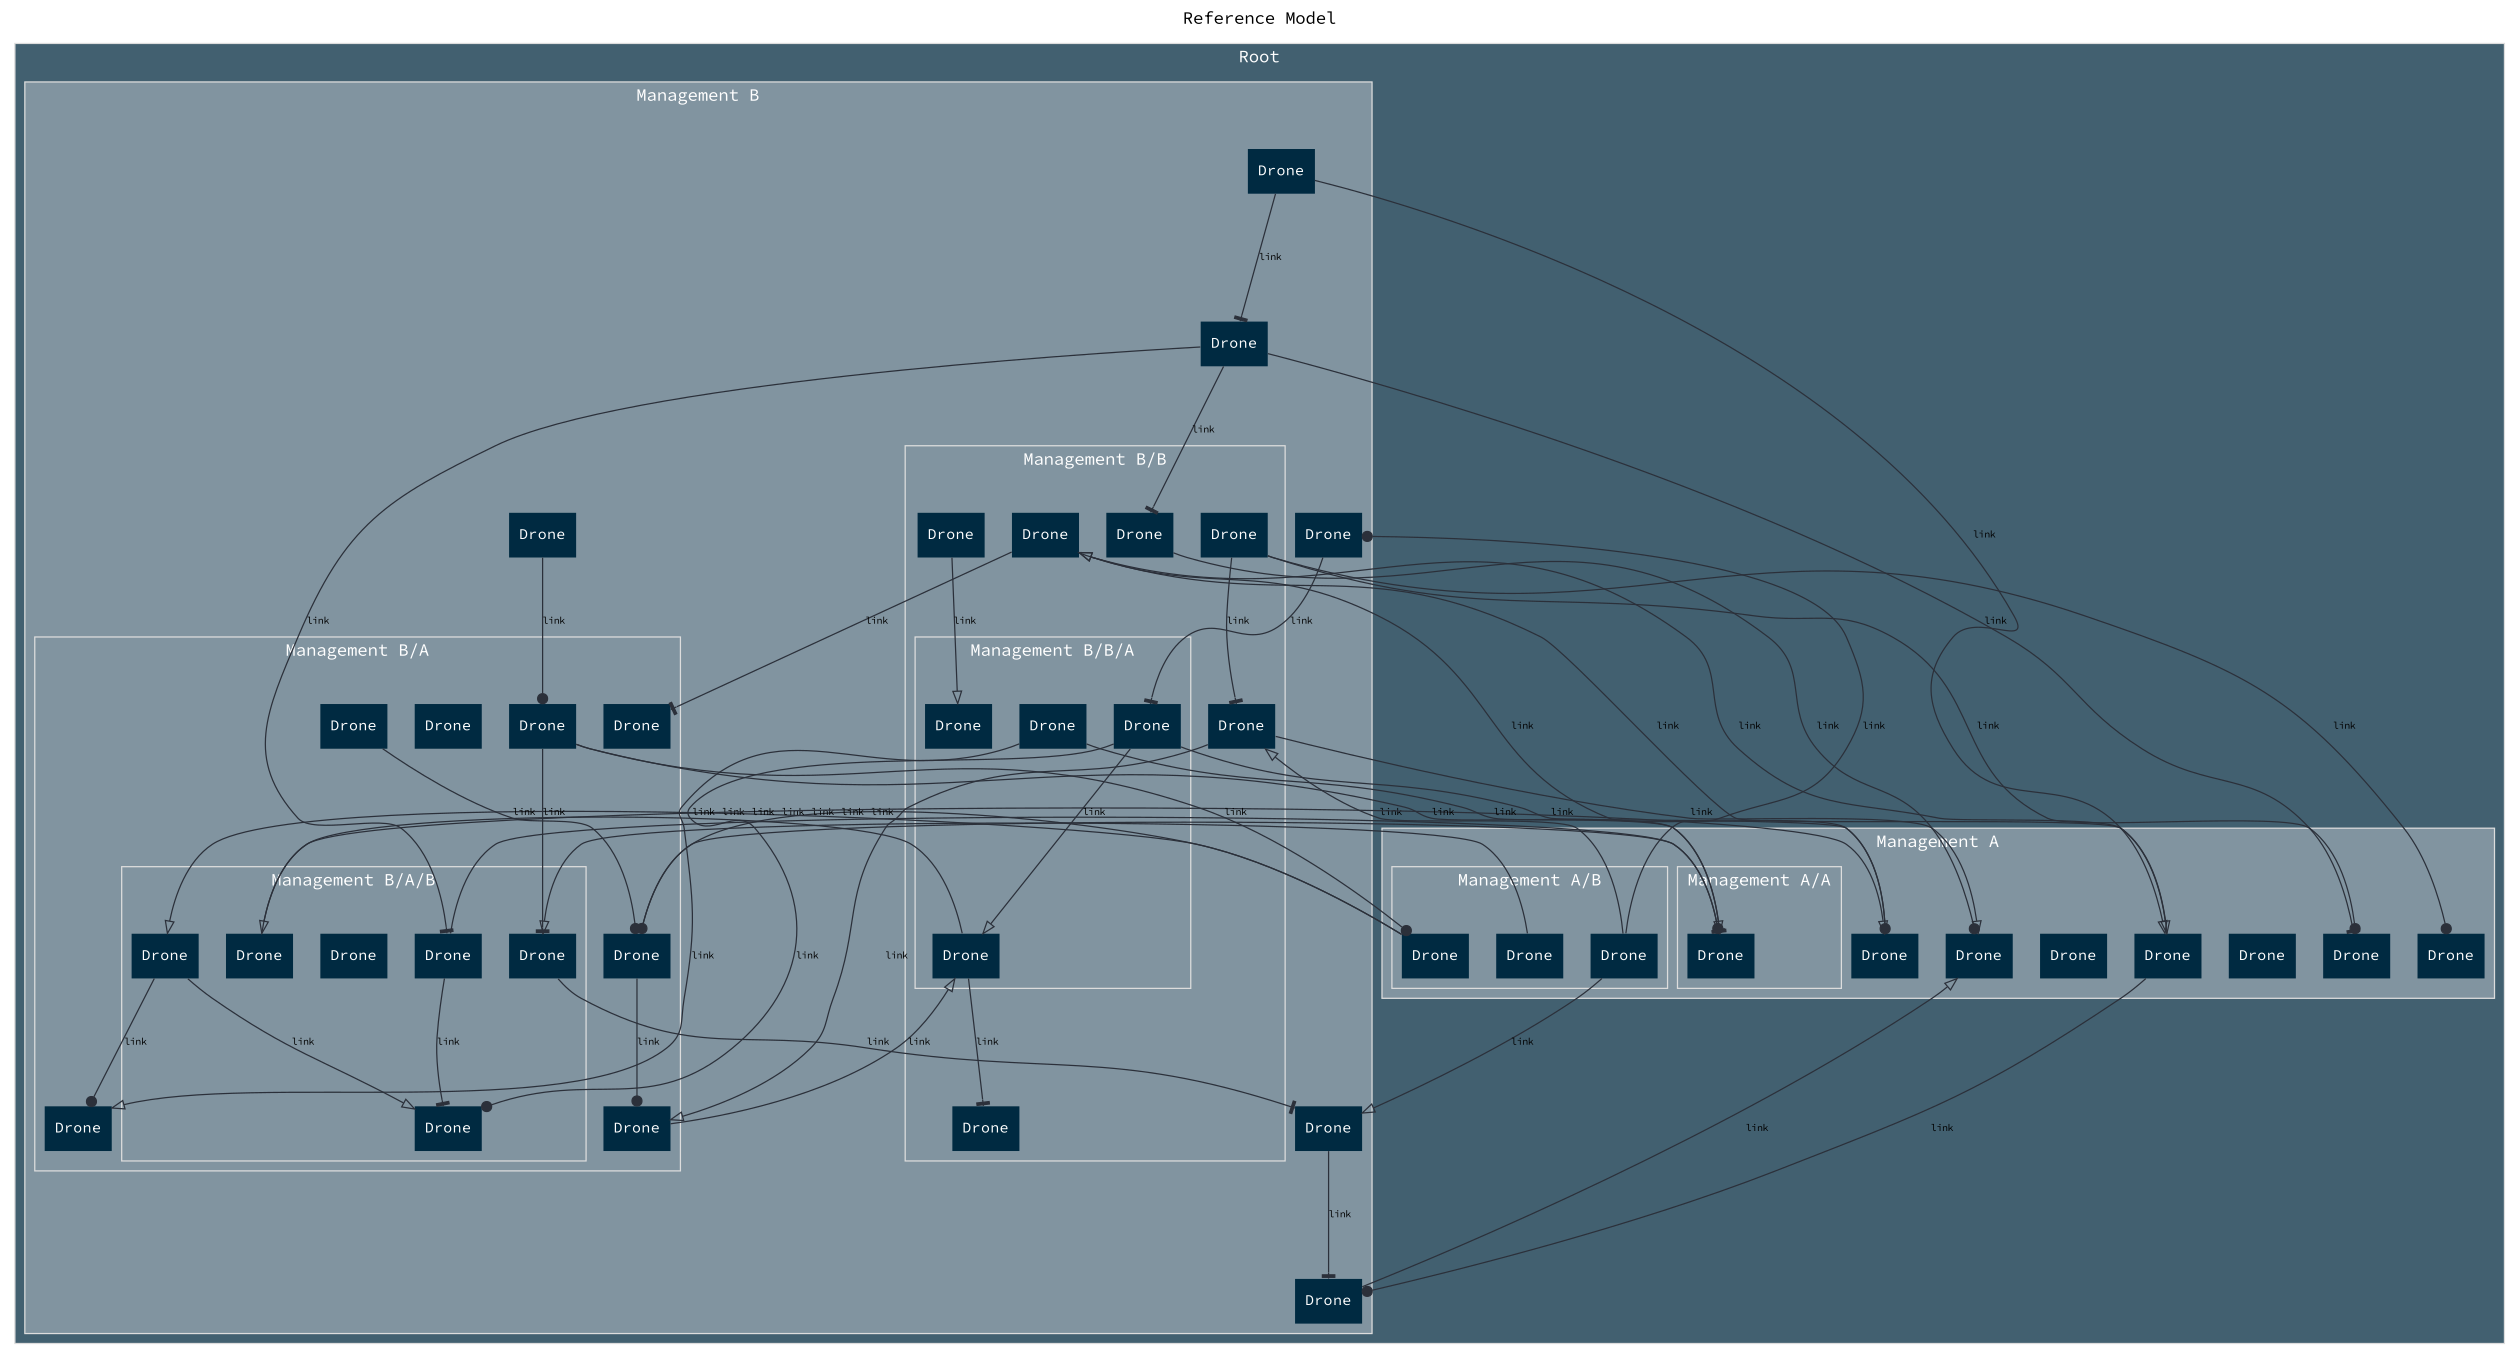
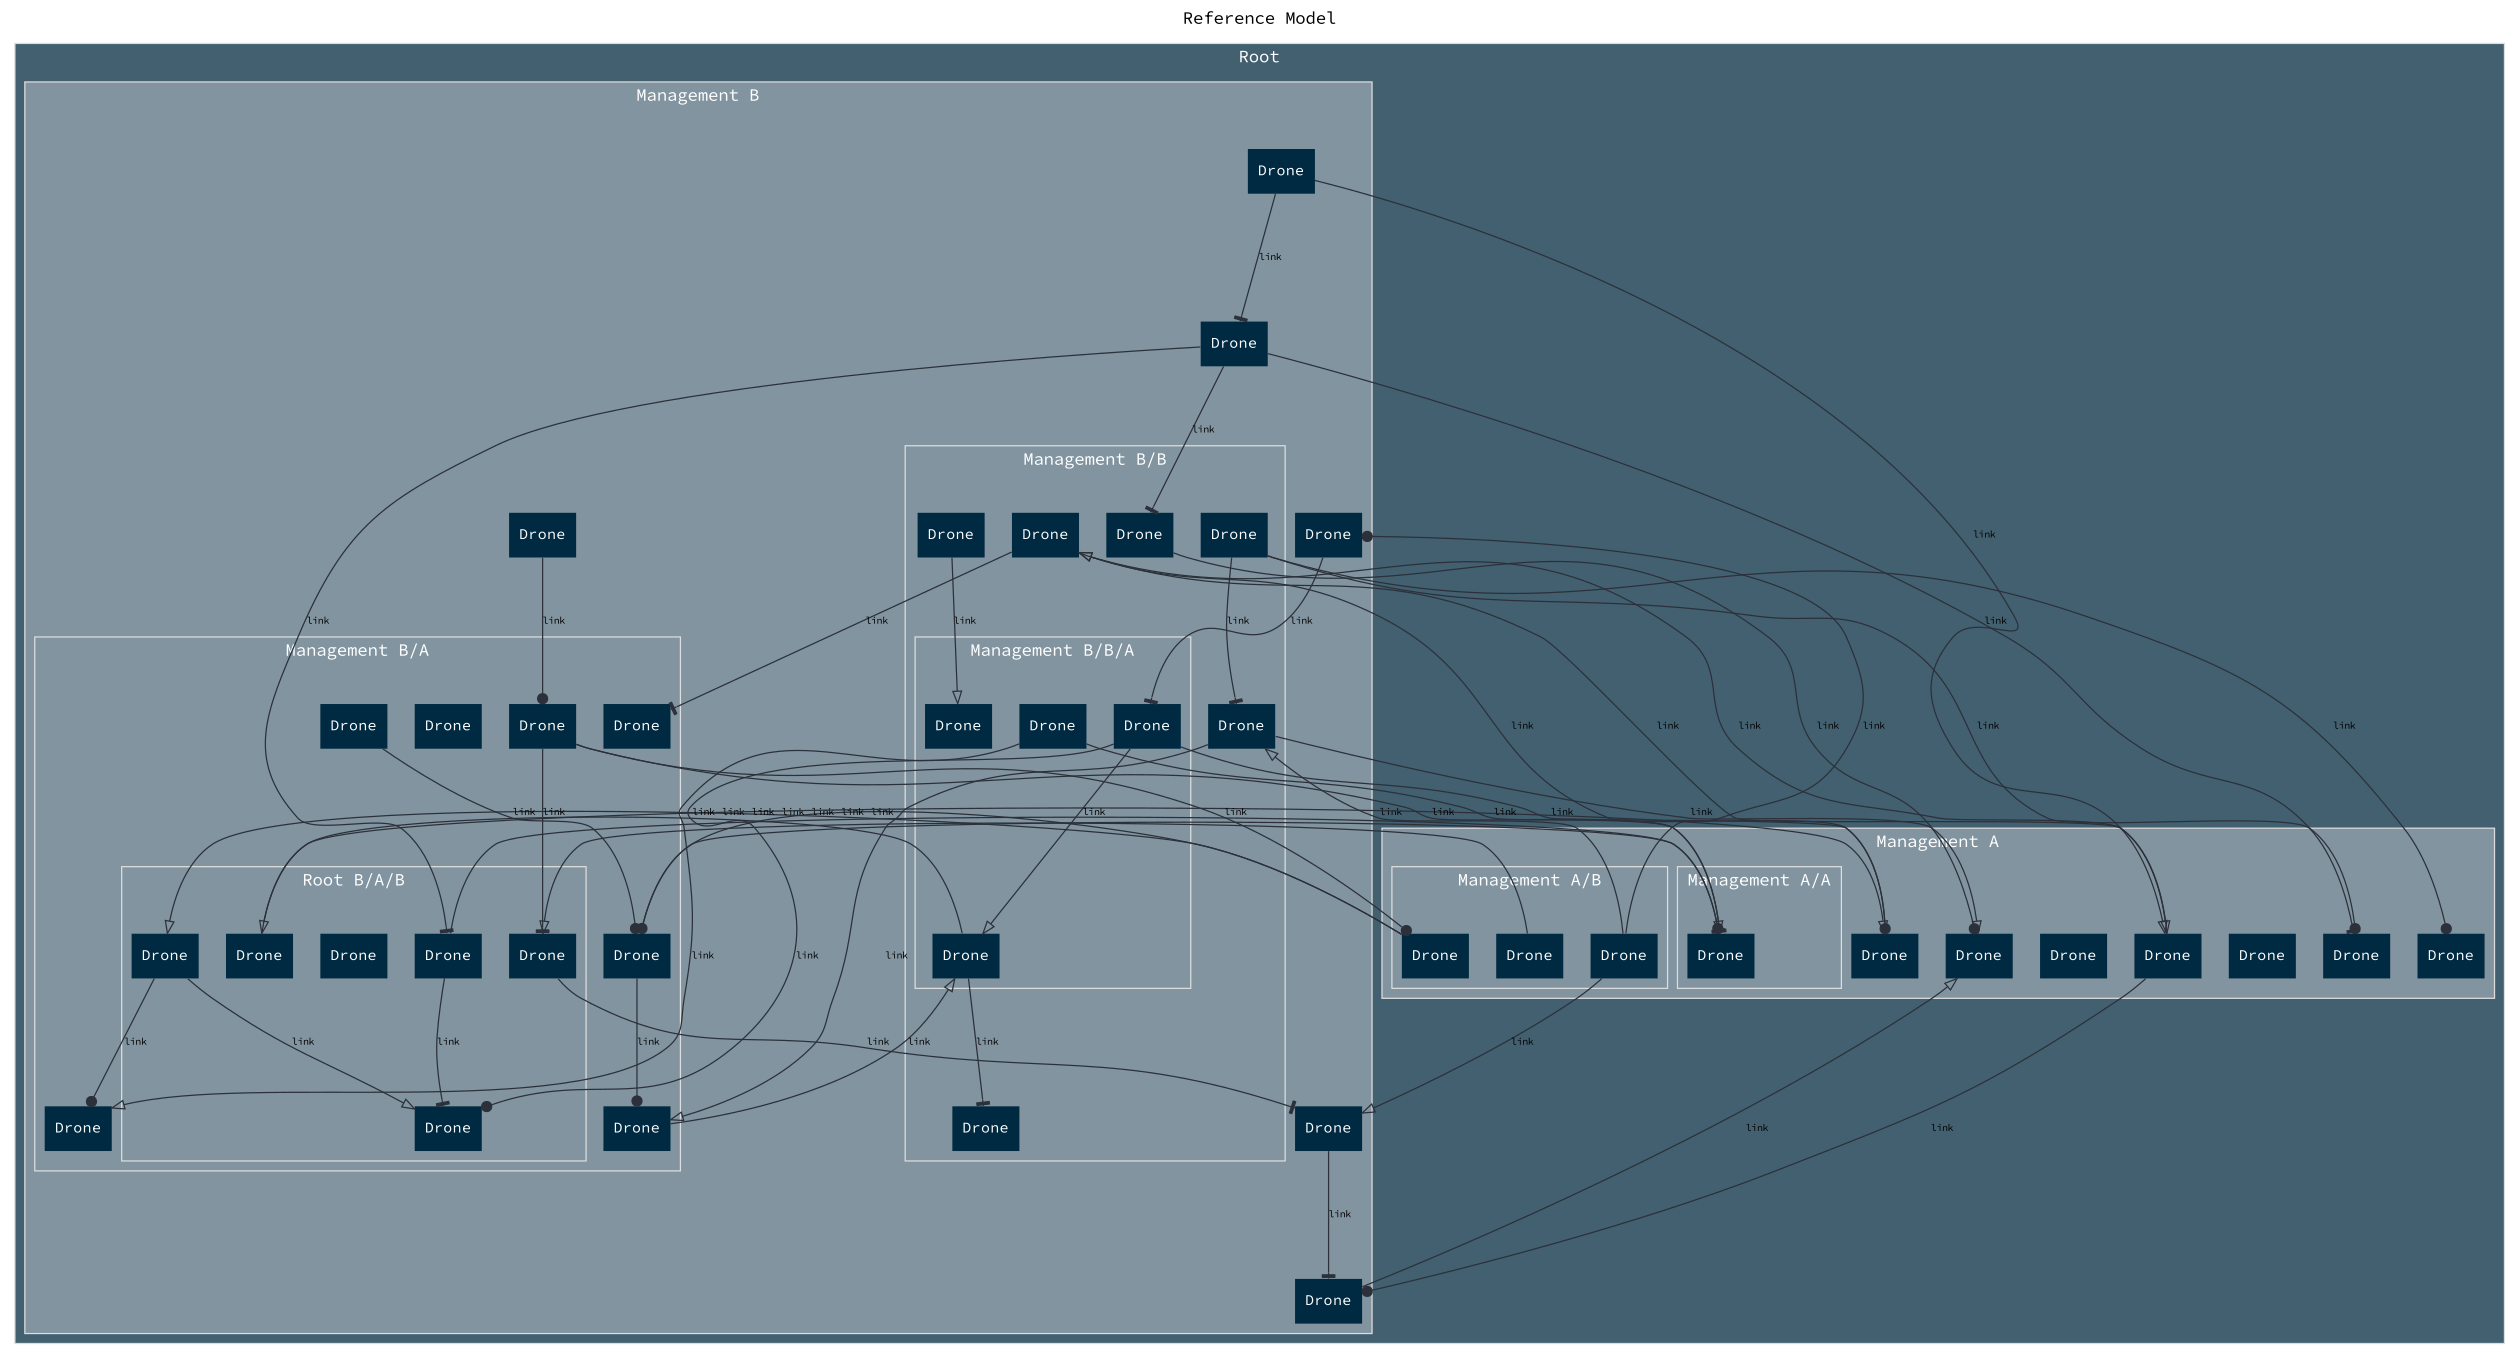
(354, 881) -> (354, 881)
